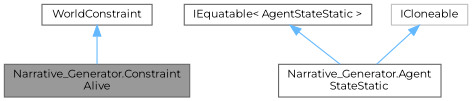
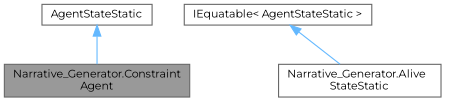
(97, 15) -> (97, 15)
(430, 15) -> none
(97, 81) -> (97, 81)
(360, 81) -> (360, 81)
